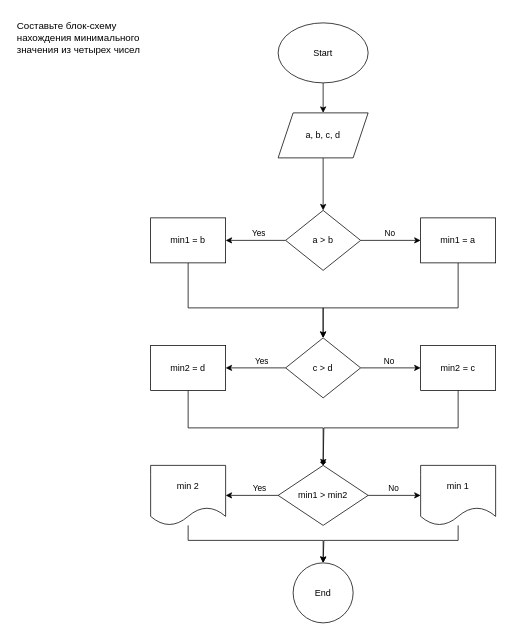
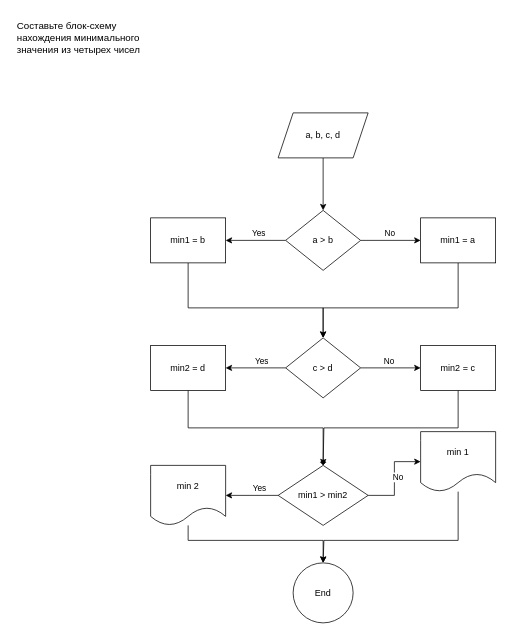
(323, 53) -> none
(323, 106) -> none
(458, 495) -> (458, 462)
